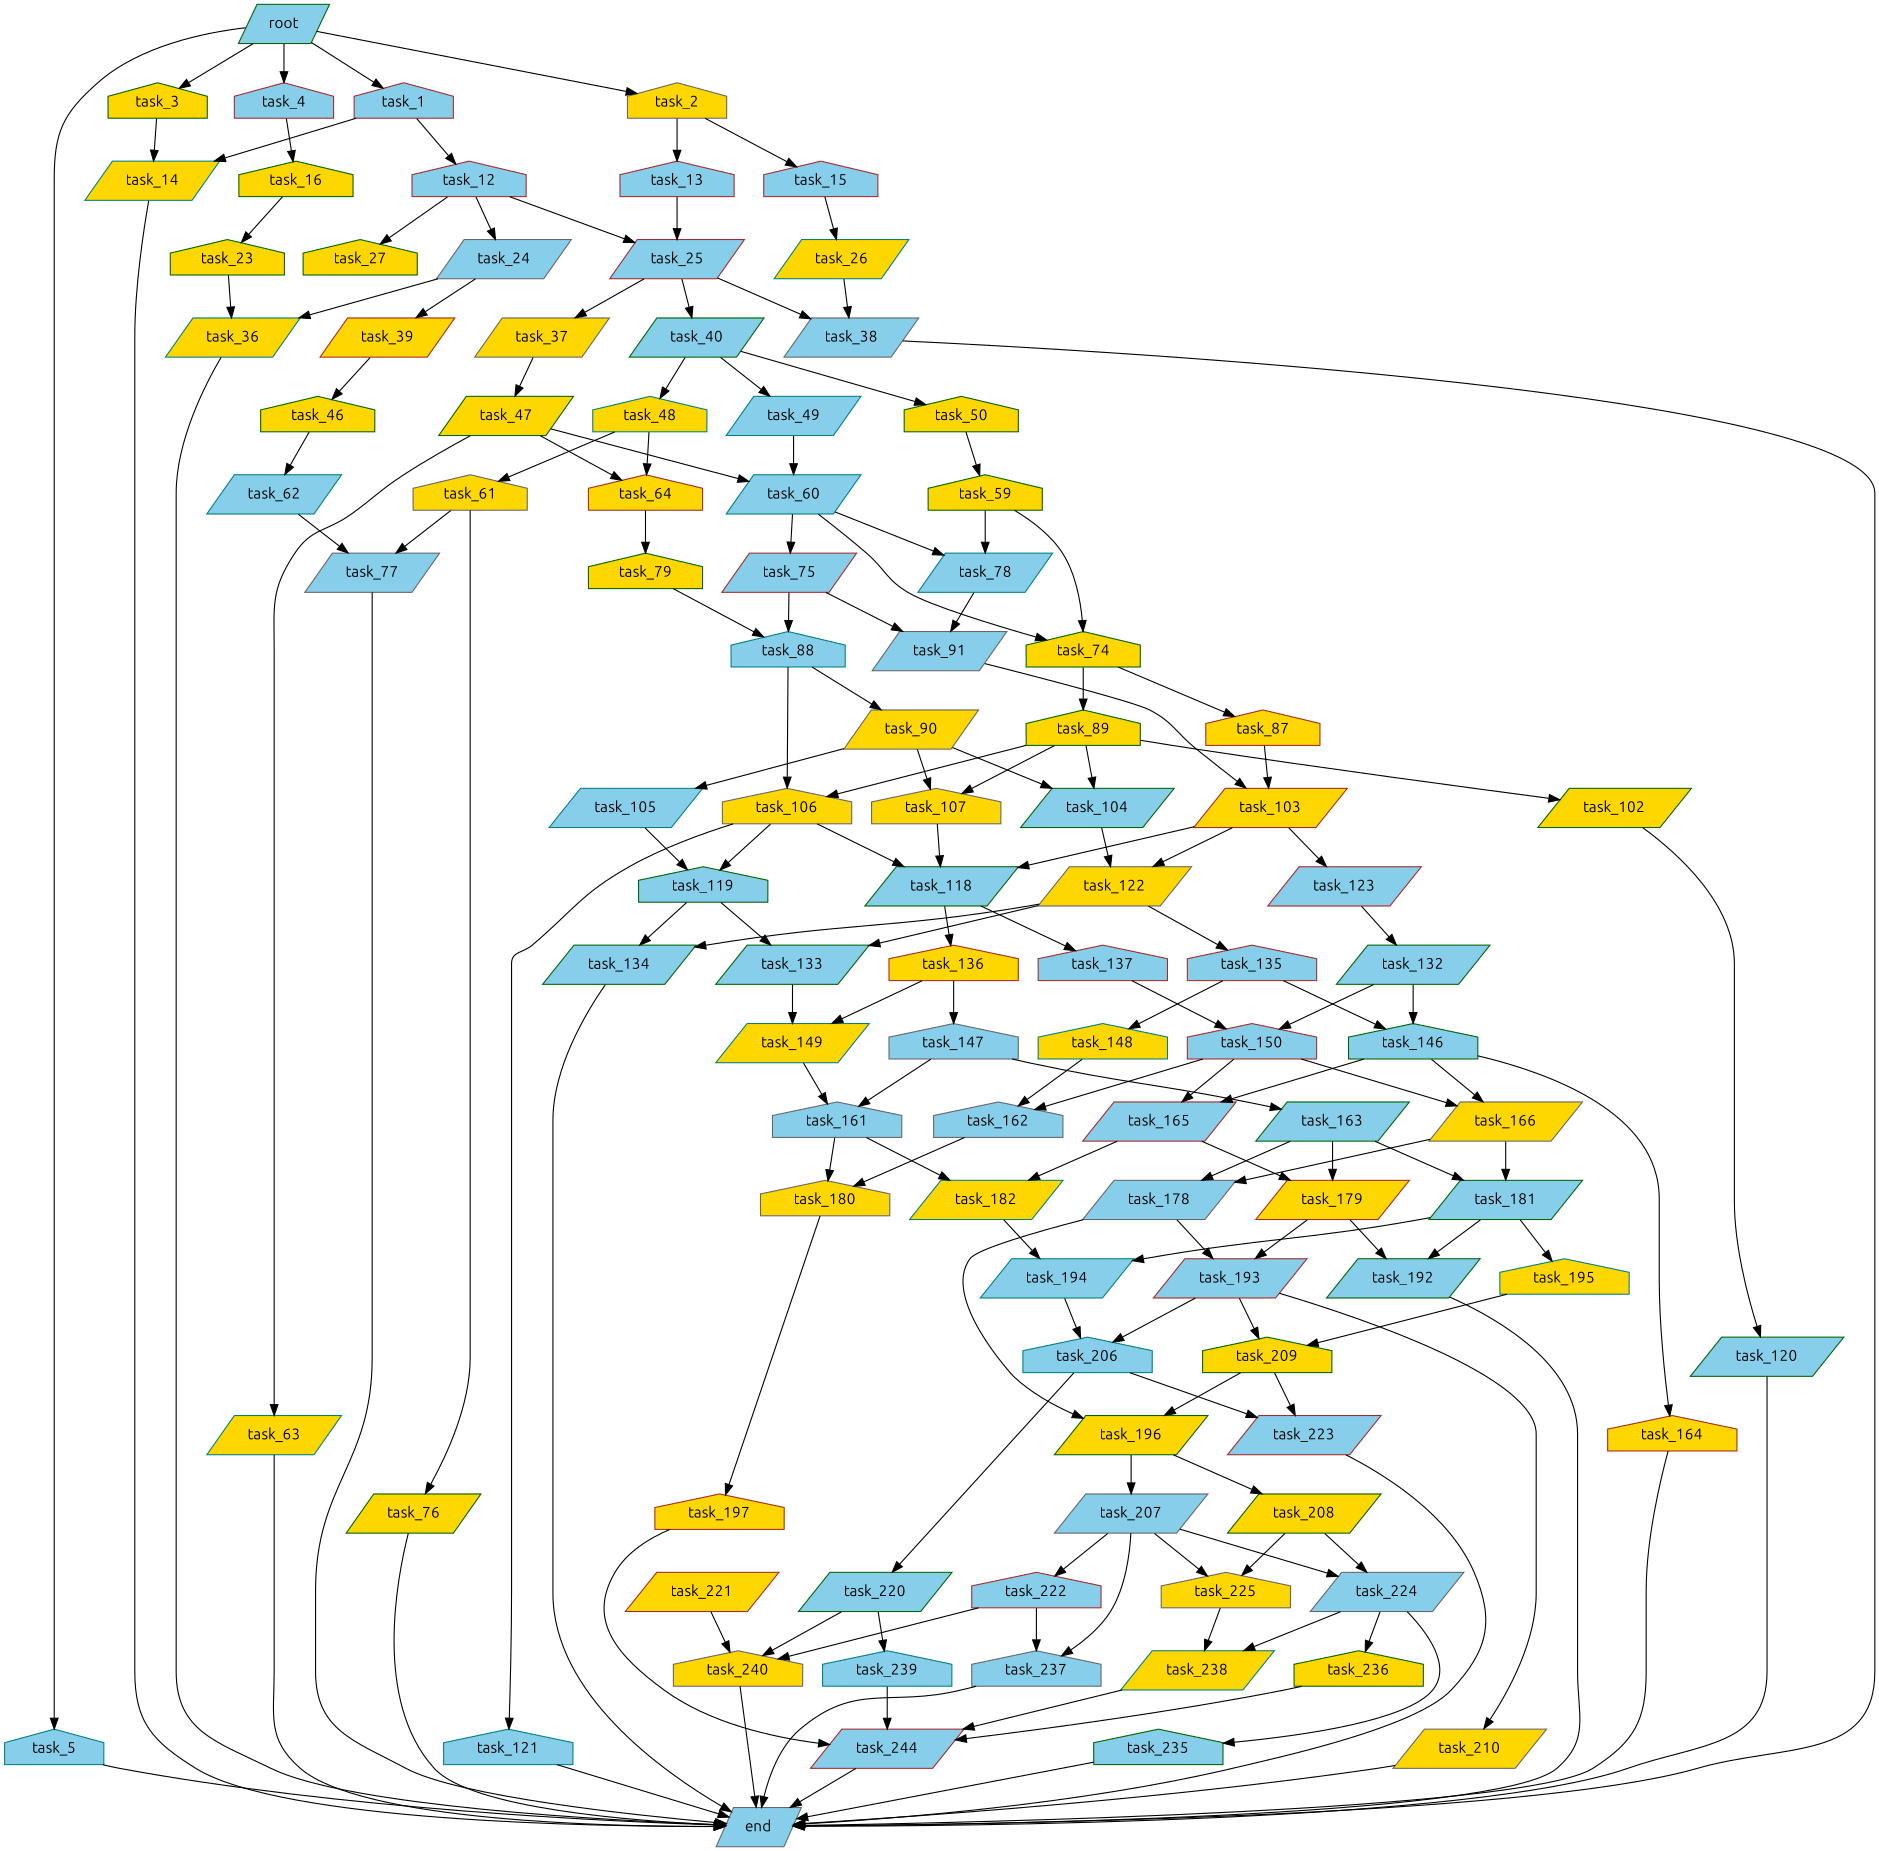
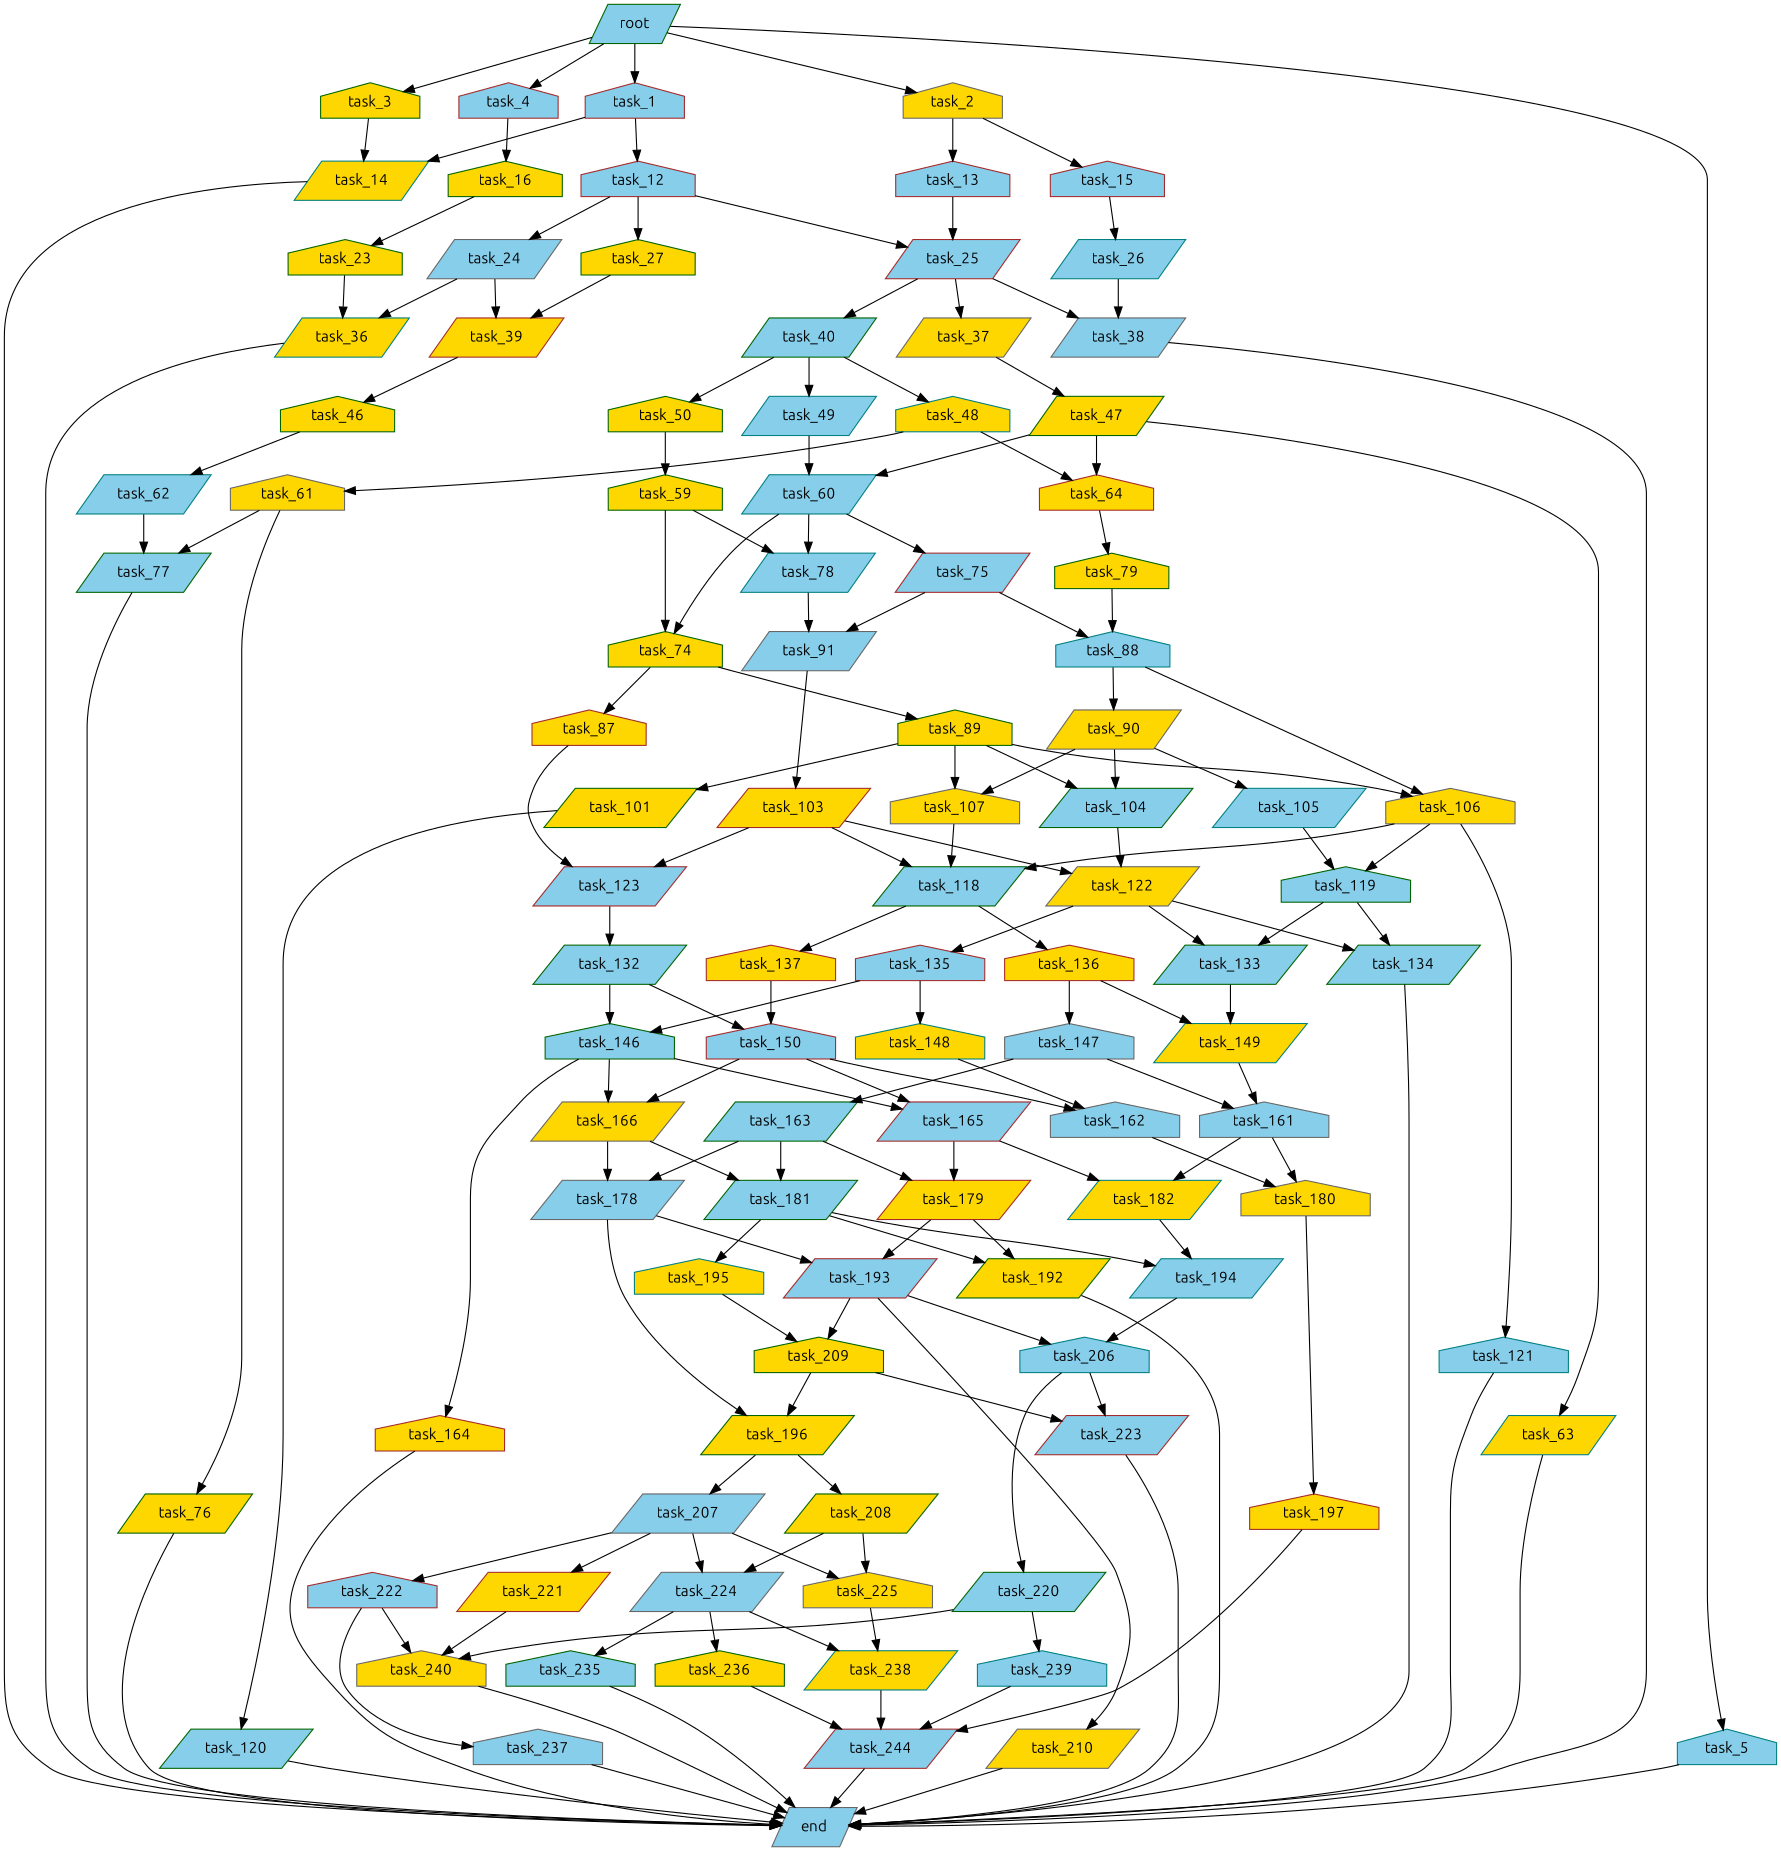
(841, 259) -> (1118, 259)
none -> (576, 294)
(372, 573) -> (144, 573)
(1266, 766) -> (529, 802)
(1615, 808) -> (621, 808)
(1103, 965) -> (771, 965)
(1403, 1278) -> (1033, 1278)
(1117, 1600) -> (616, 1550)
